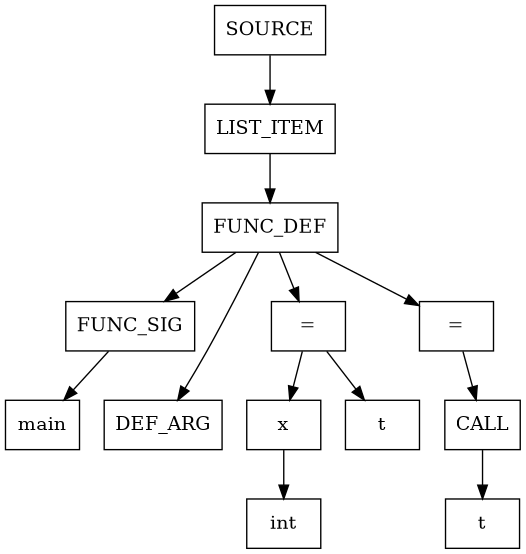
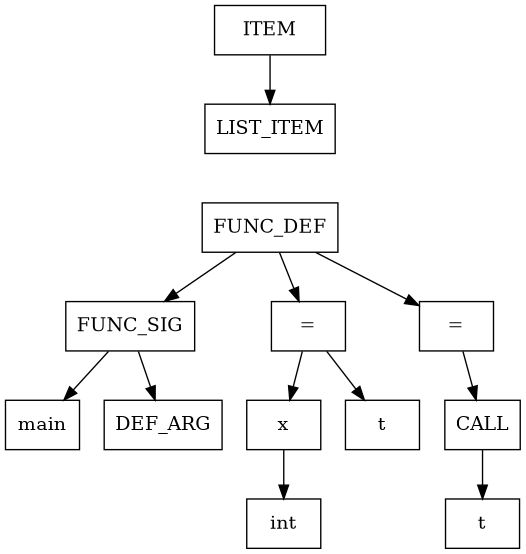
(270, 30) -> (270, 30)
(270, 171) -> none
(223, 321) -> (144, 369)
